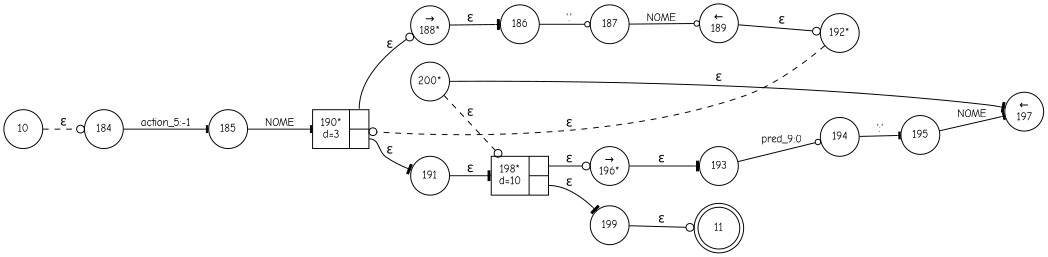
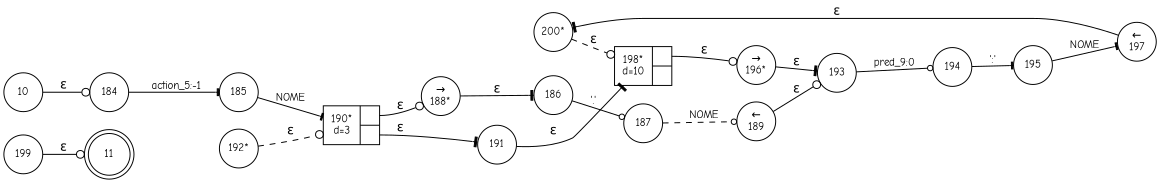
(662, 24) -> (697, 122)
(775, 28) -> (793, 99)
(725, 86) -> (849, 18)
(60, 129) -> (62, 92)
(573, 192) -> none
